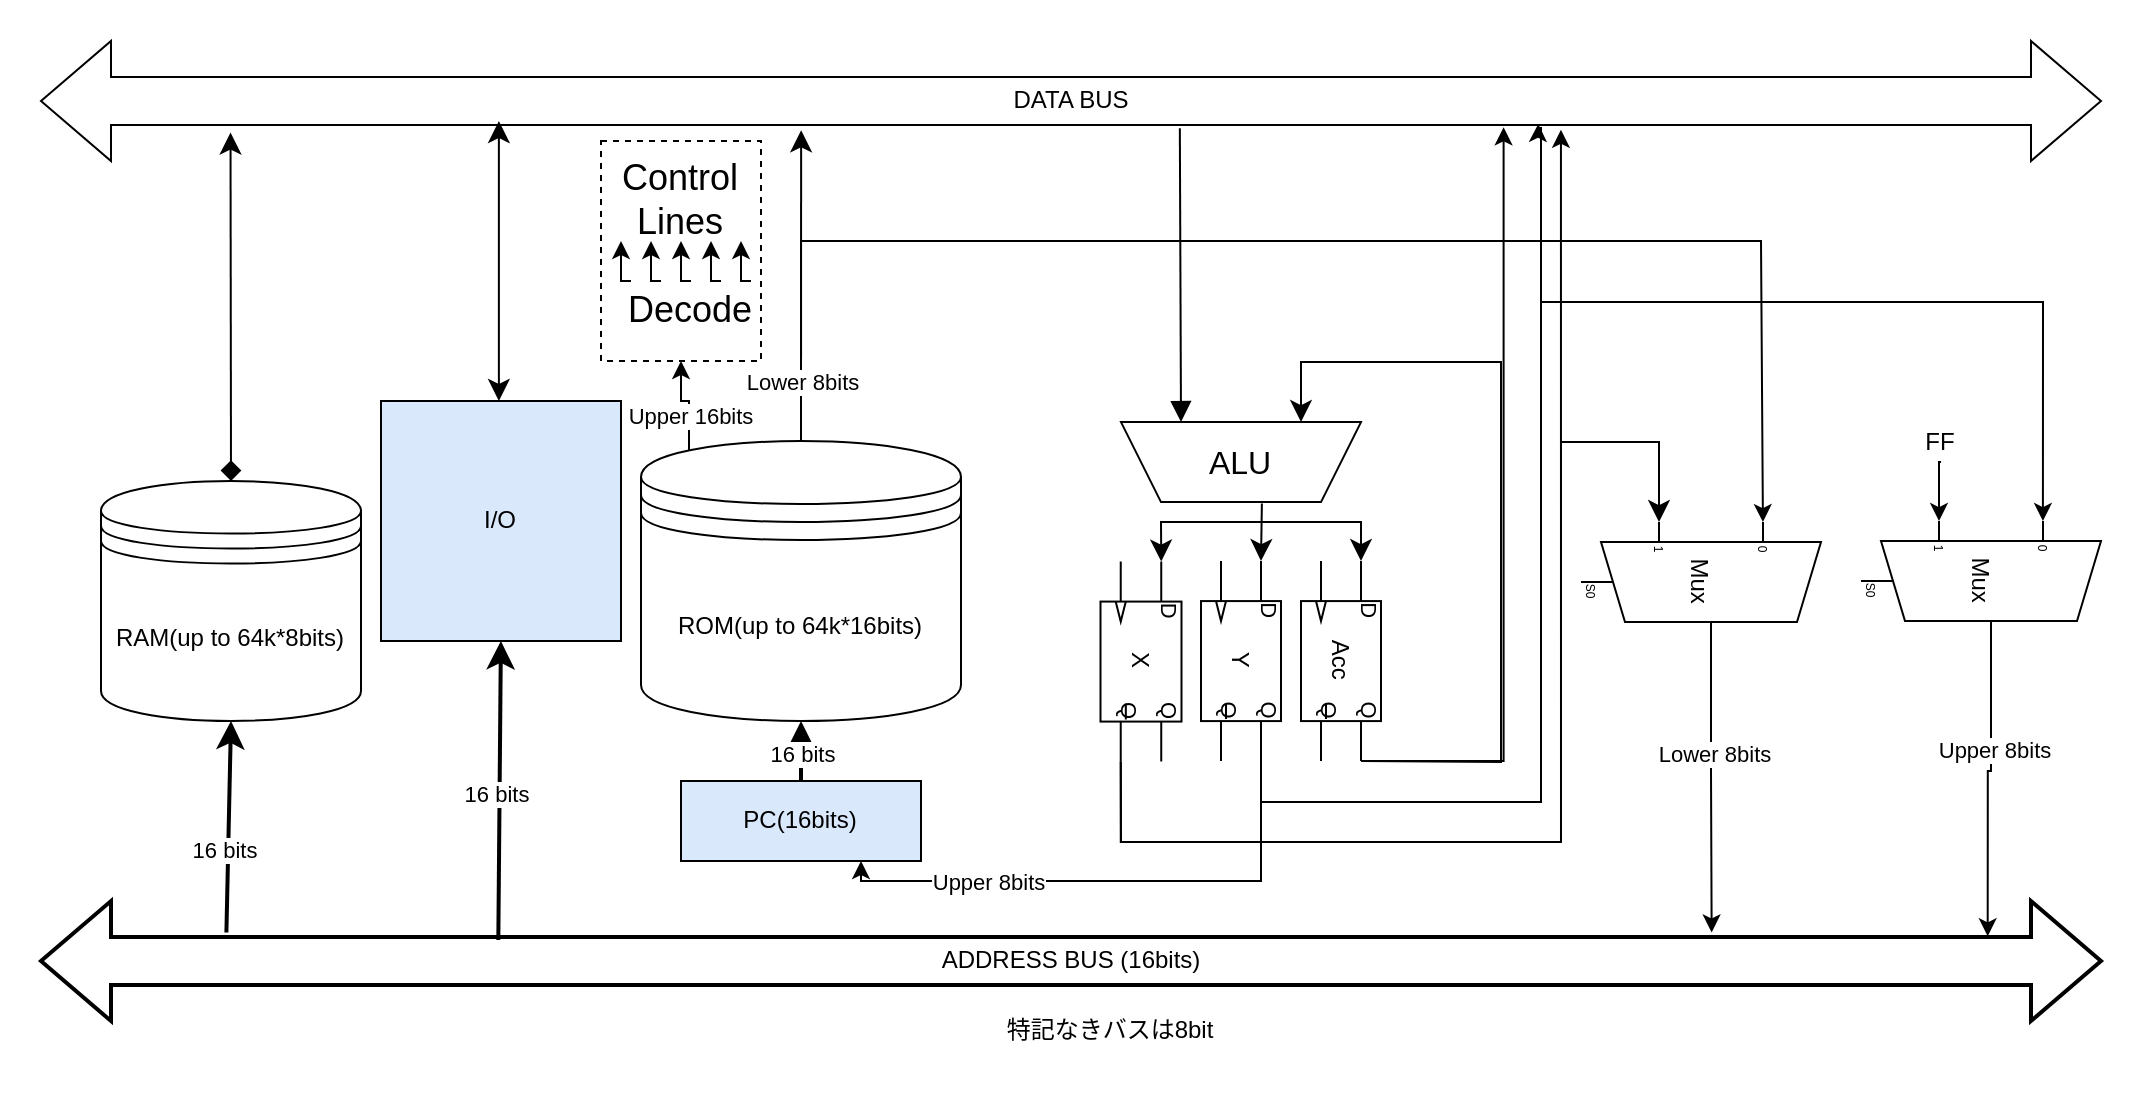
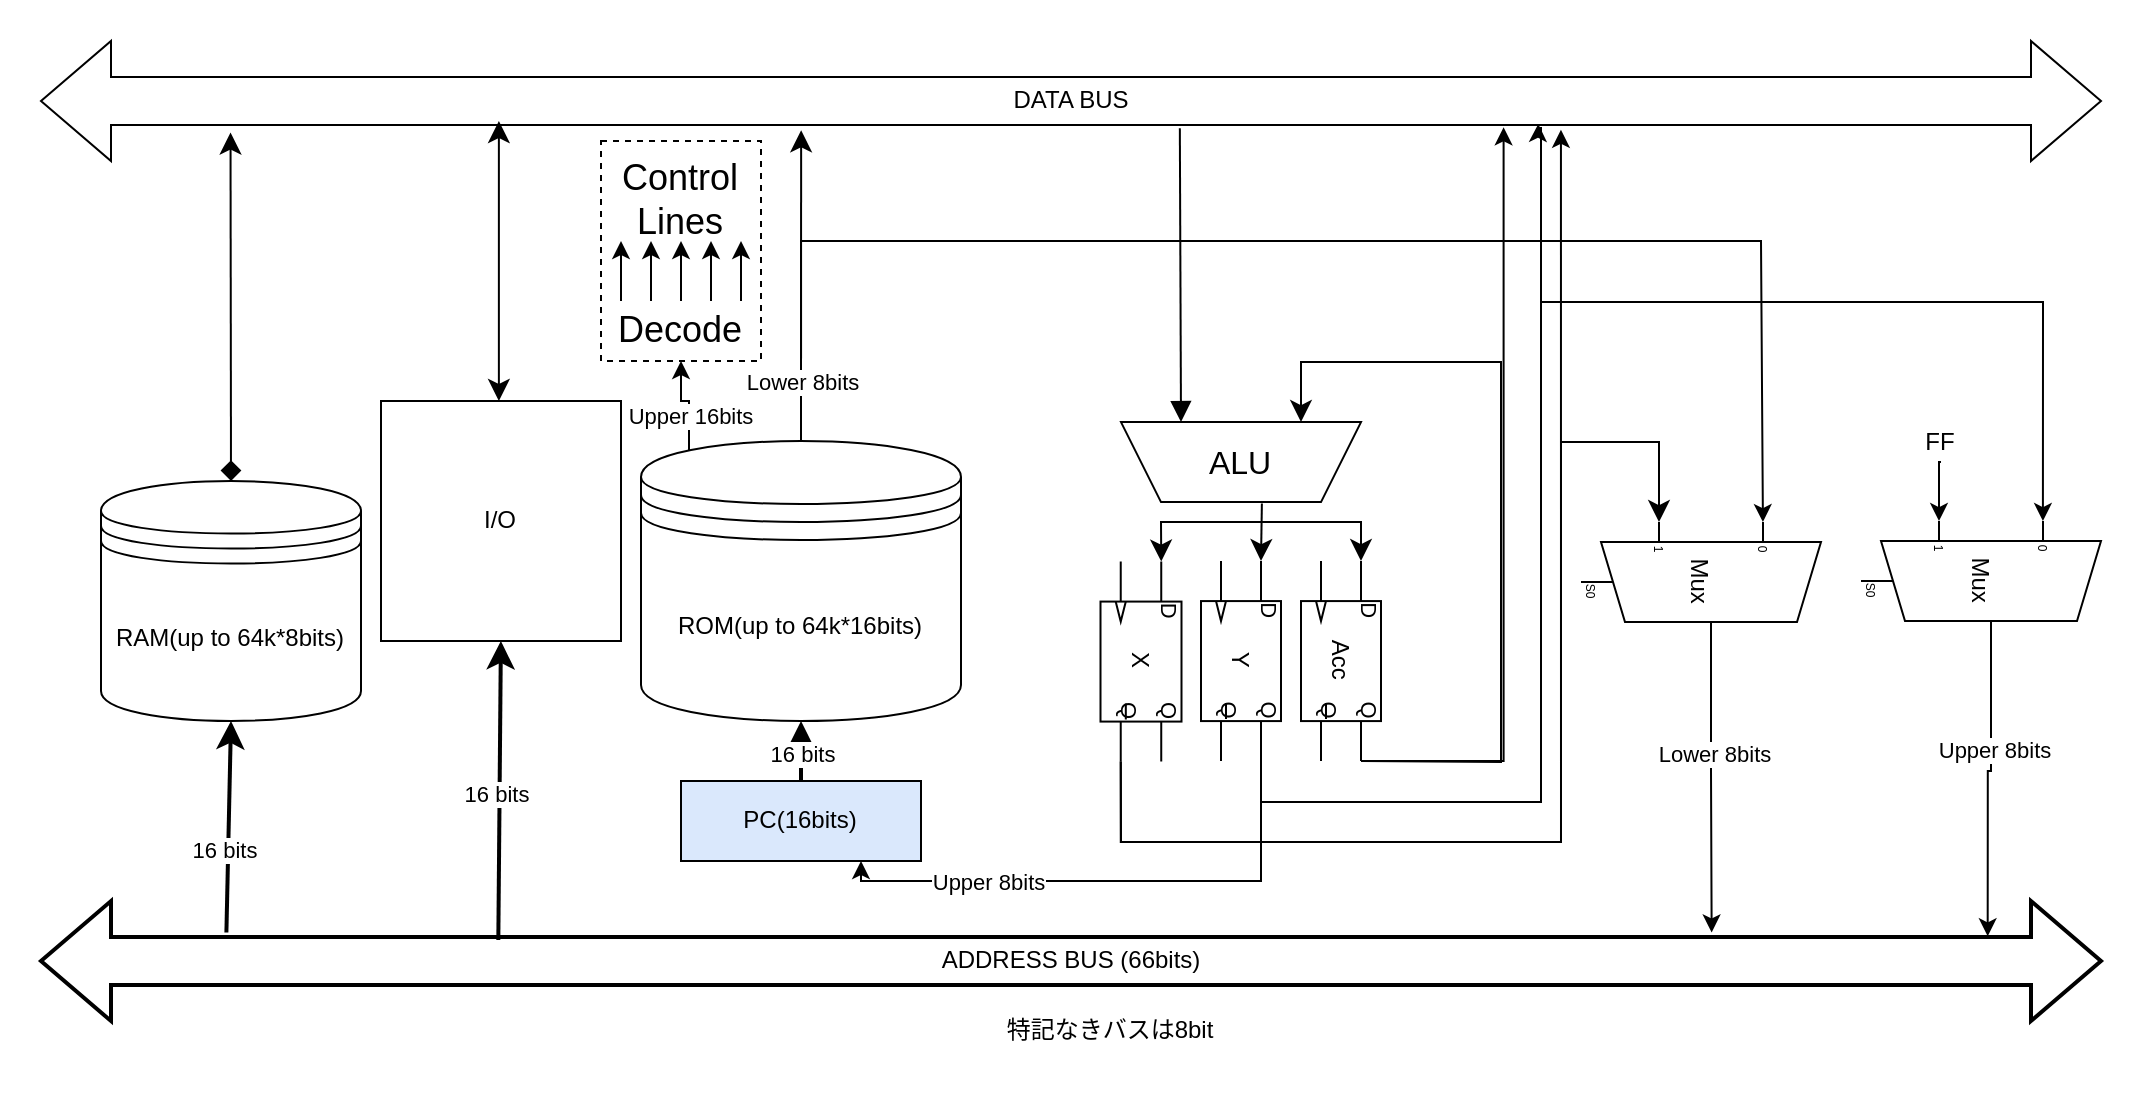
(691, 311) -> (681, 331)
(501, 521) -> (501, 521)
(1072, 961) -> (1072, 961)
